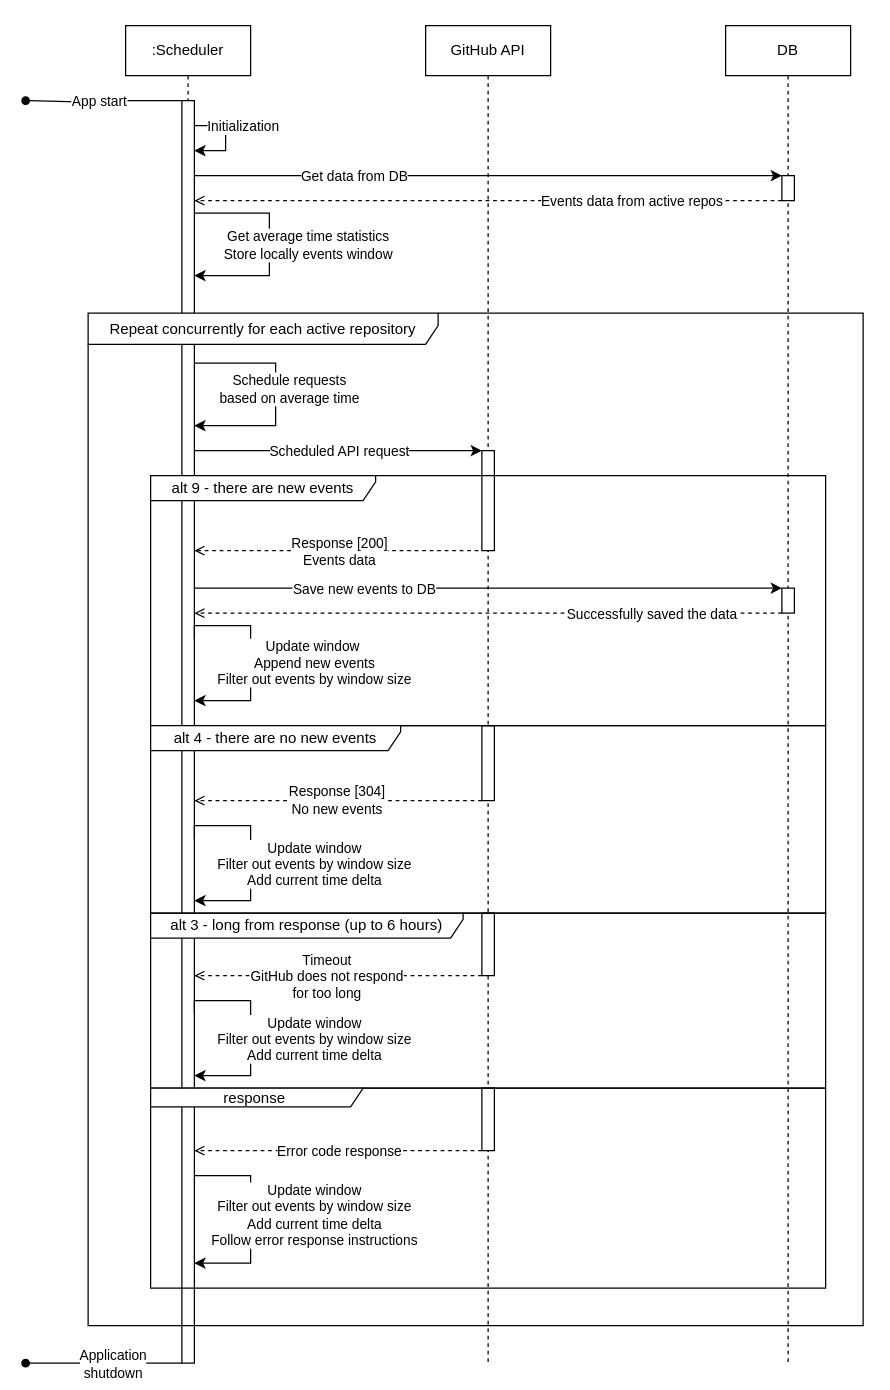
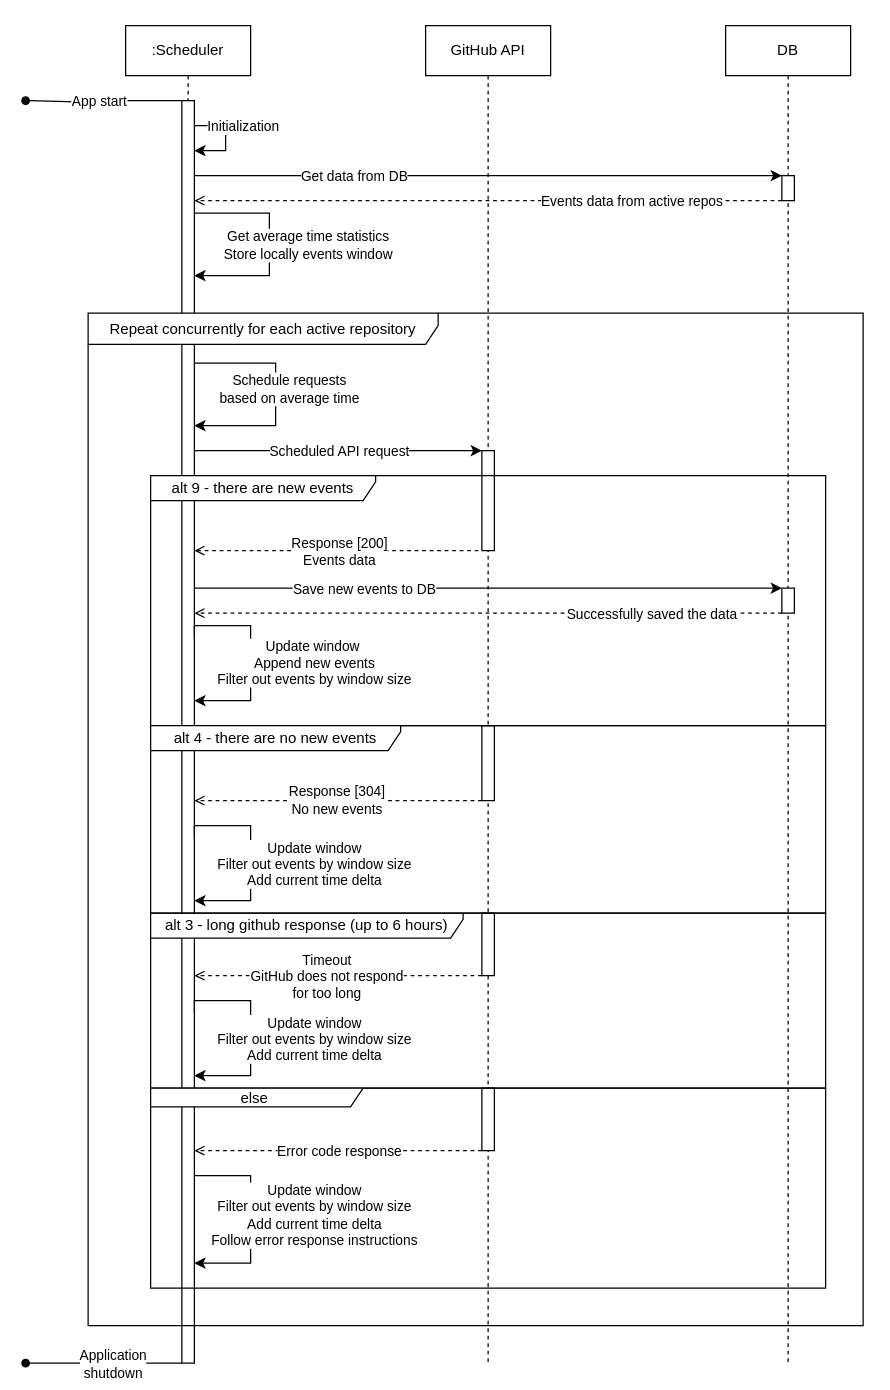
(307, 926) -> (307, 926)
(257, 1098) -> (257, 1098)
